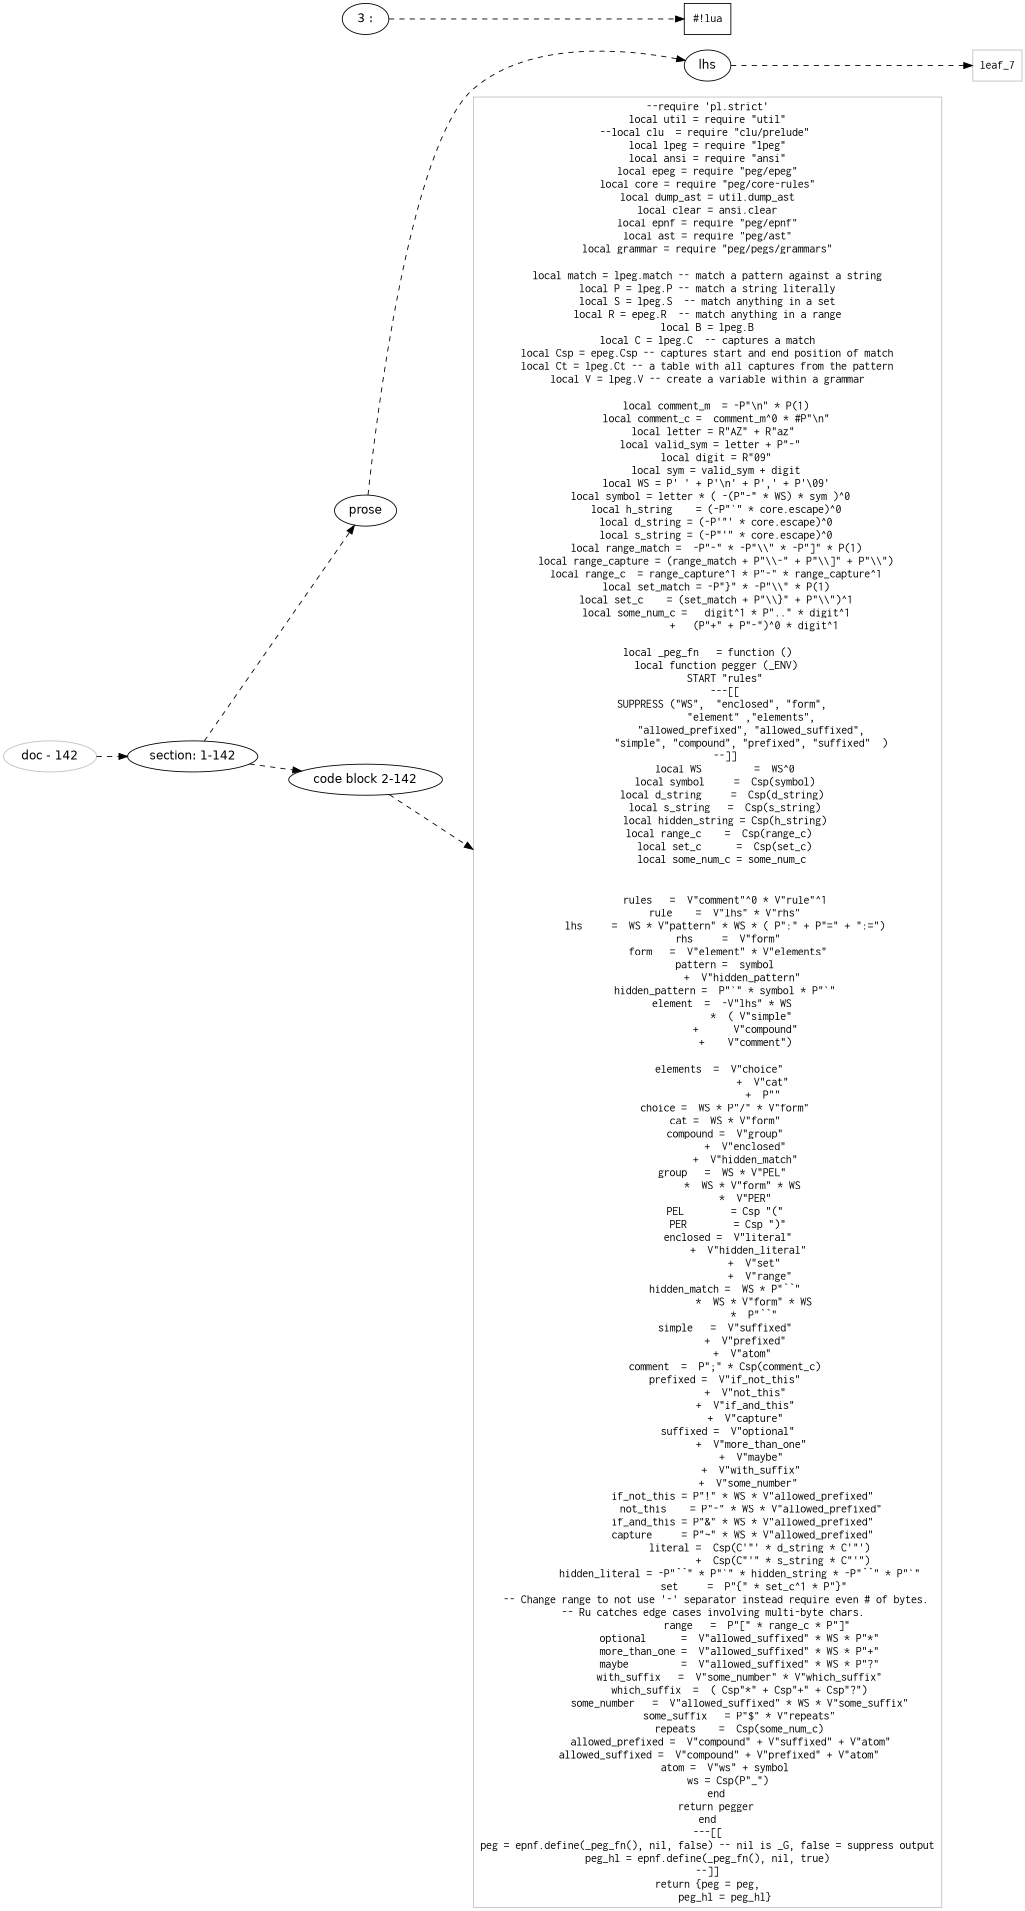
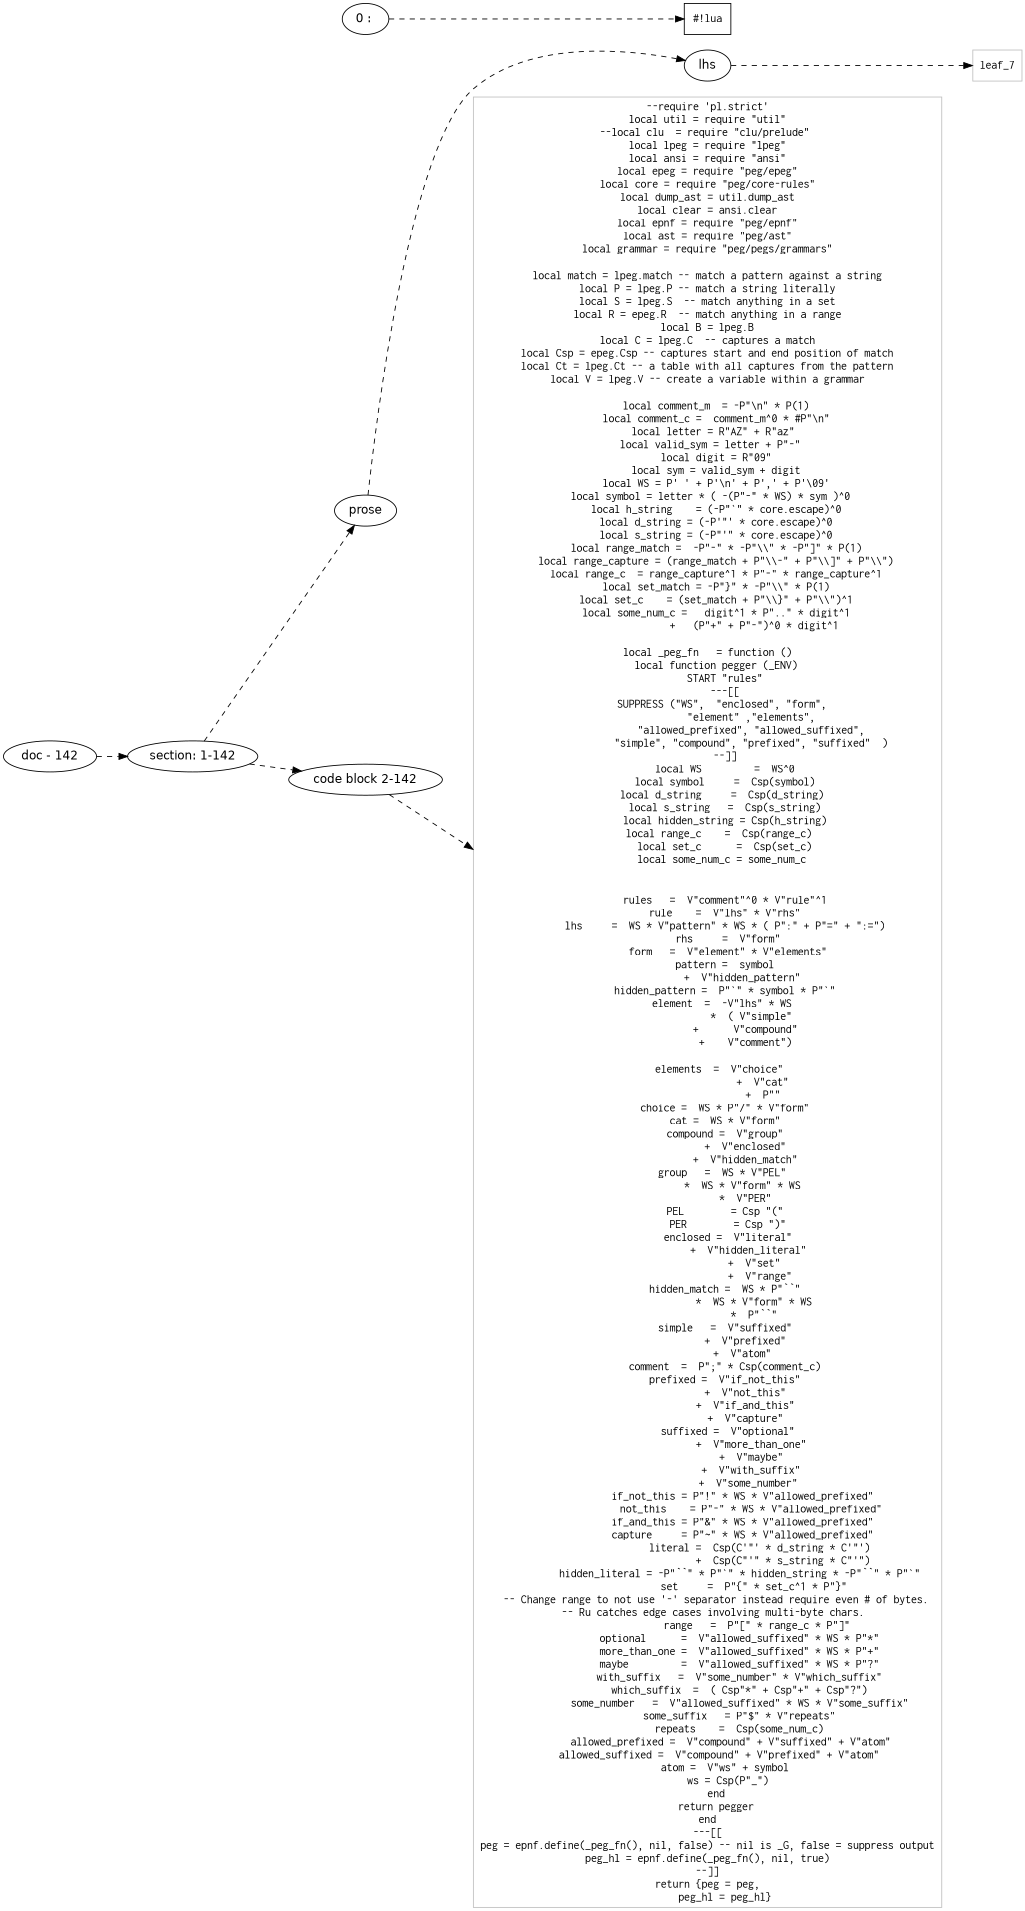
(366, 19) -> (366, 19)
(50, 756) -> (50, 756)
